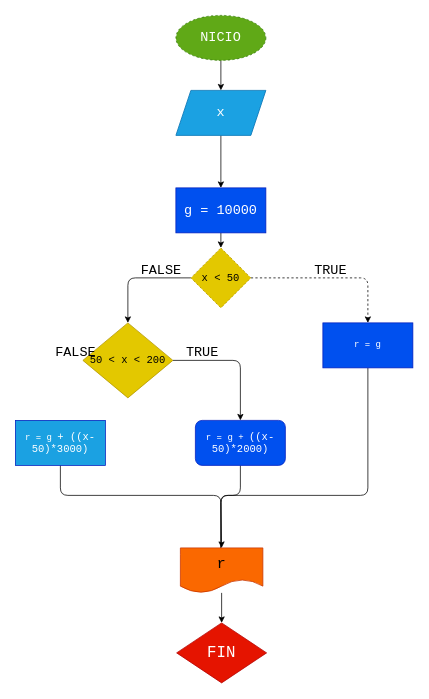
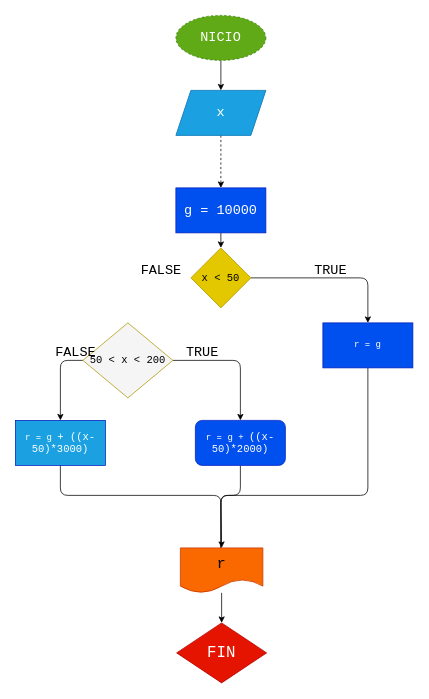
(221, 159) -> (221, 159)
(221, 278) -> (221, 278)
(326, 278) -> (326, 278)
(130, 280) -> none
(128, 360) -> (128, 360)
none -> (60, 379)
